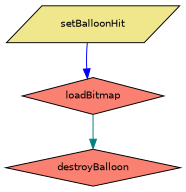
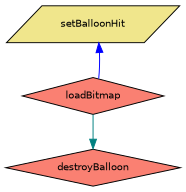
(87, 56) -> (100, 66)
